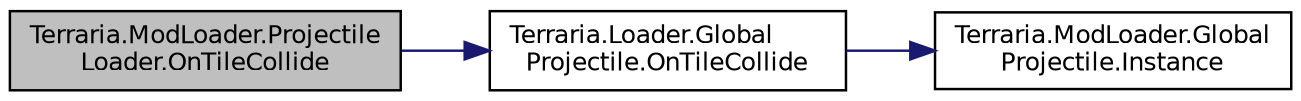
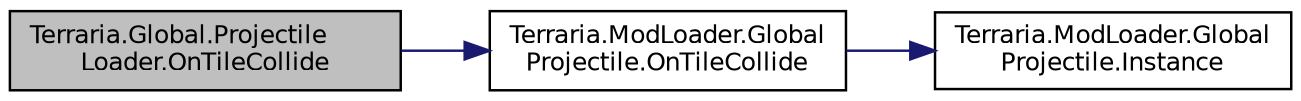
(205, 51) -> (205, 51)
(668, 51) -> (668, 51)
